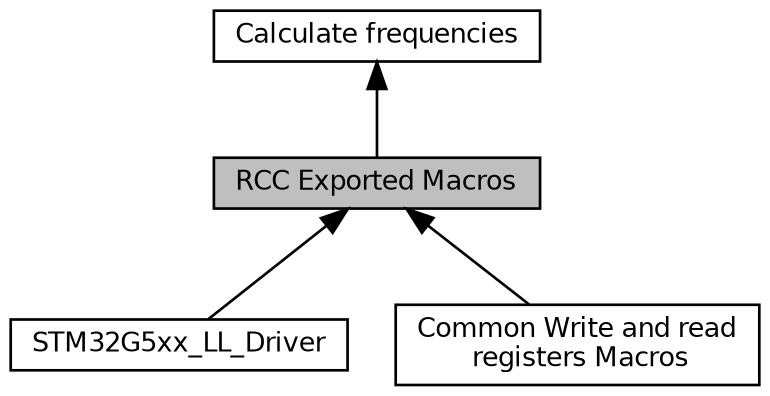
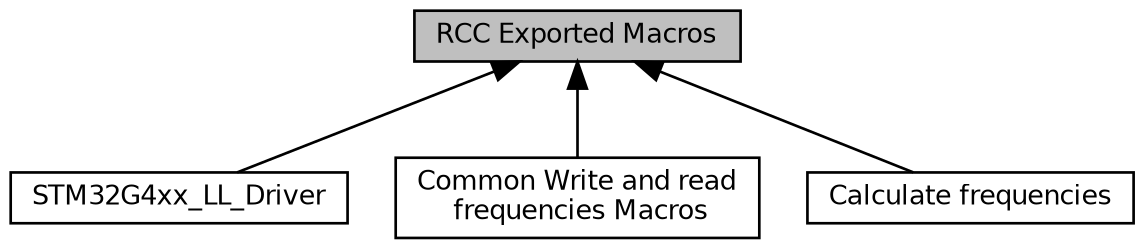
(377, 123) -> (787, 122)
(179, 345) -> (179, 198)
(578, 345) -> (578, 198)
